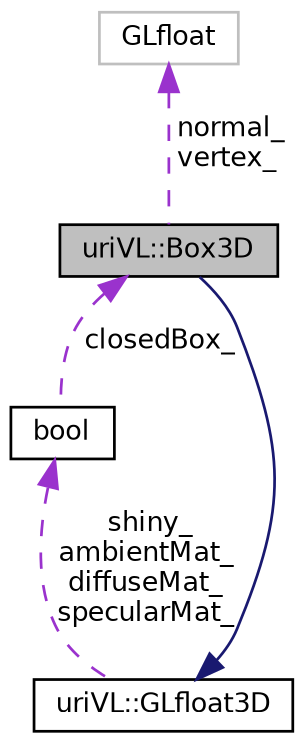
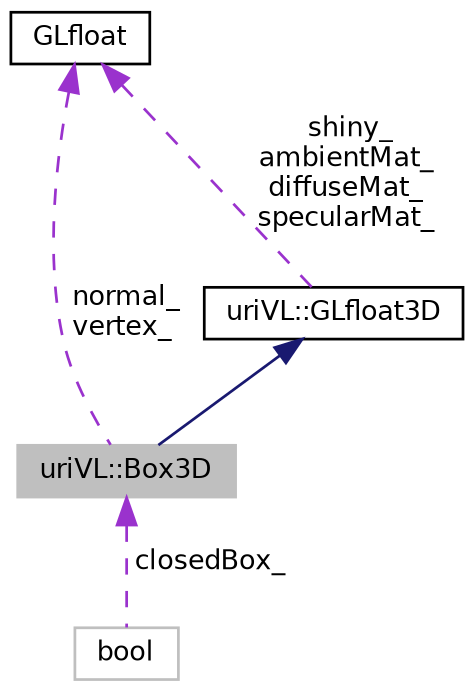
(169, 38) -> (80, 38)
(169, 251) -> (127, 471)
(63, 433) -> (127, 654)
(45, 595) -> (217, 186)
